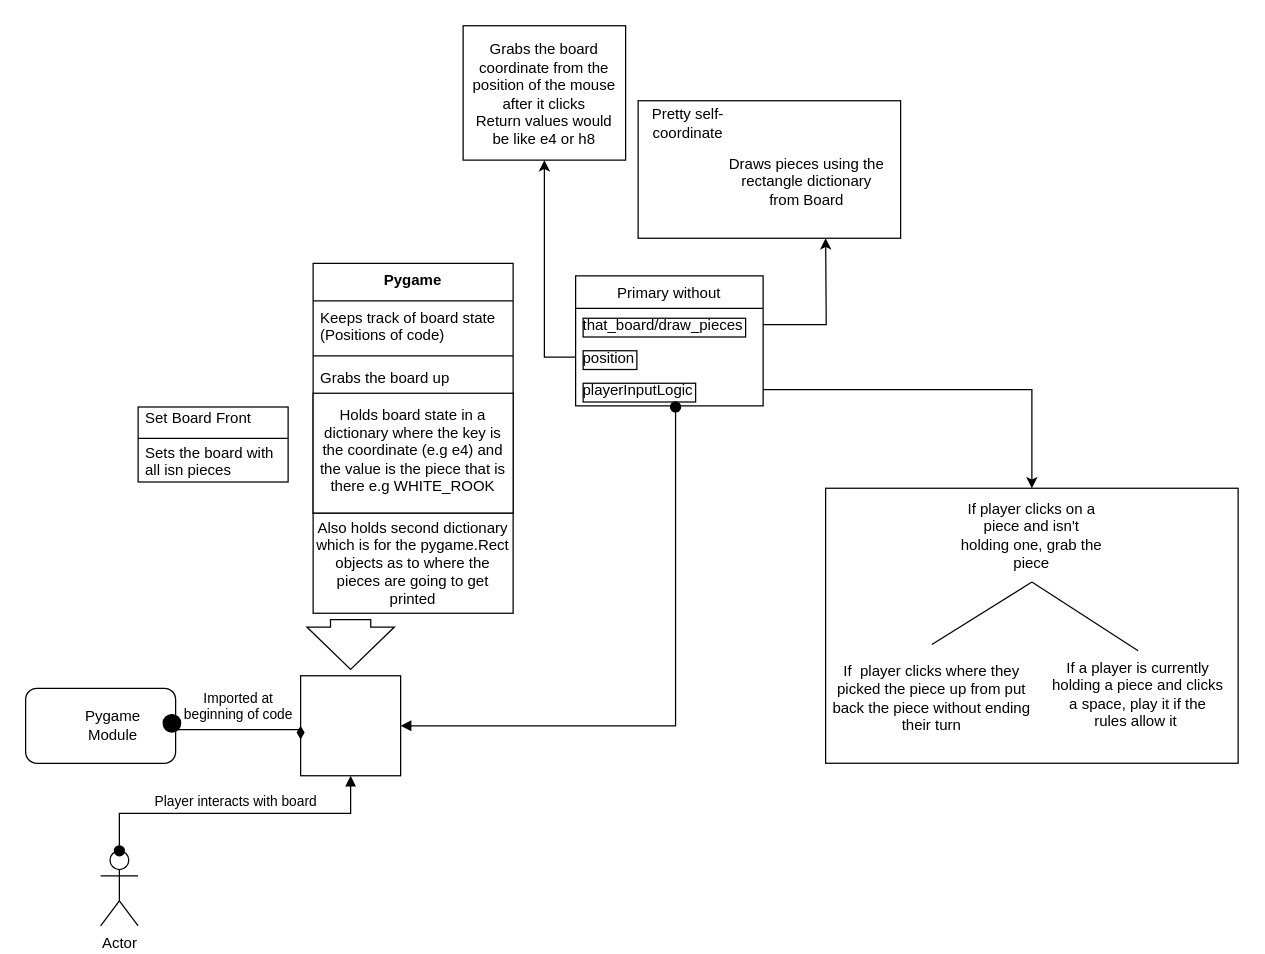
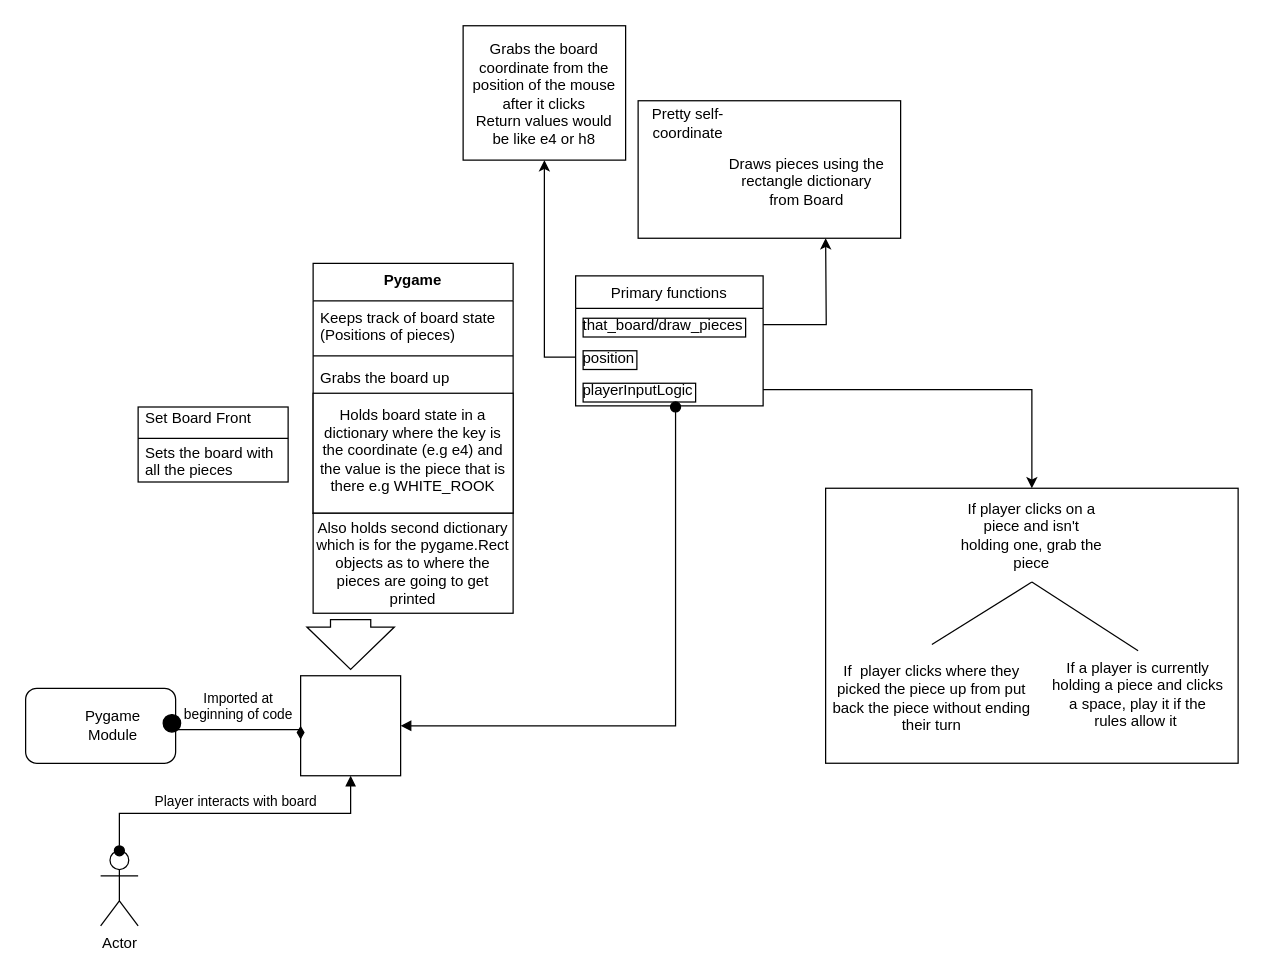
(669, 293) -> (669, 293)
(421, 318) -> (421, 318)
(204, 418) -> (204, 418)
